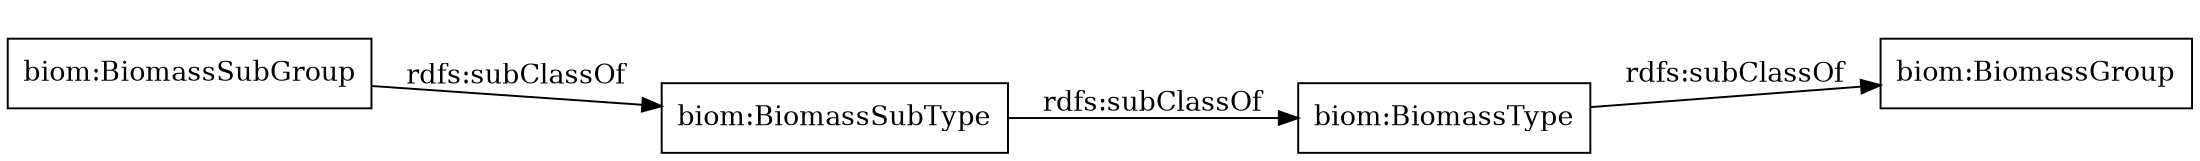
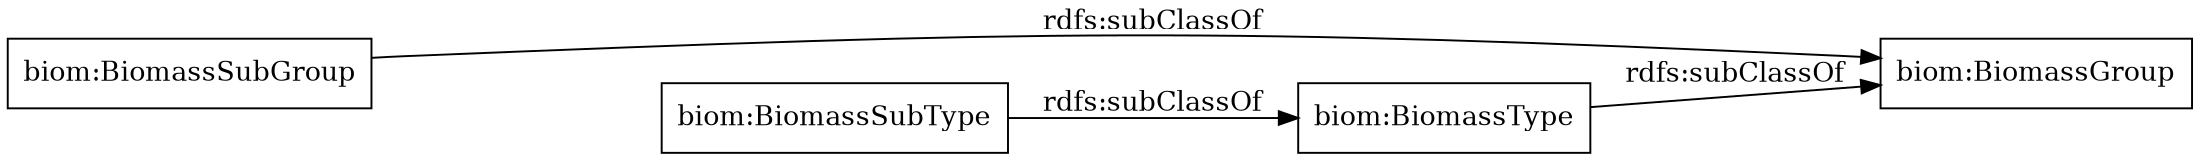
(507, 95) -> (1116, 35)
